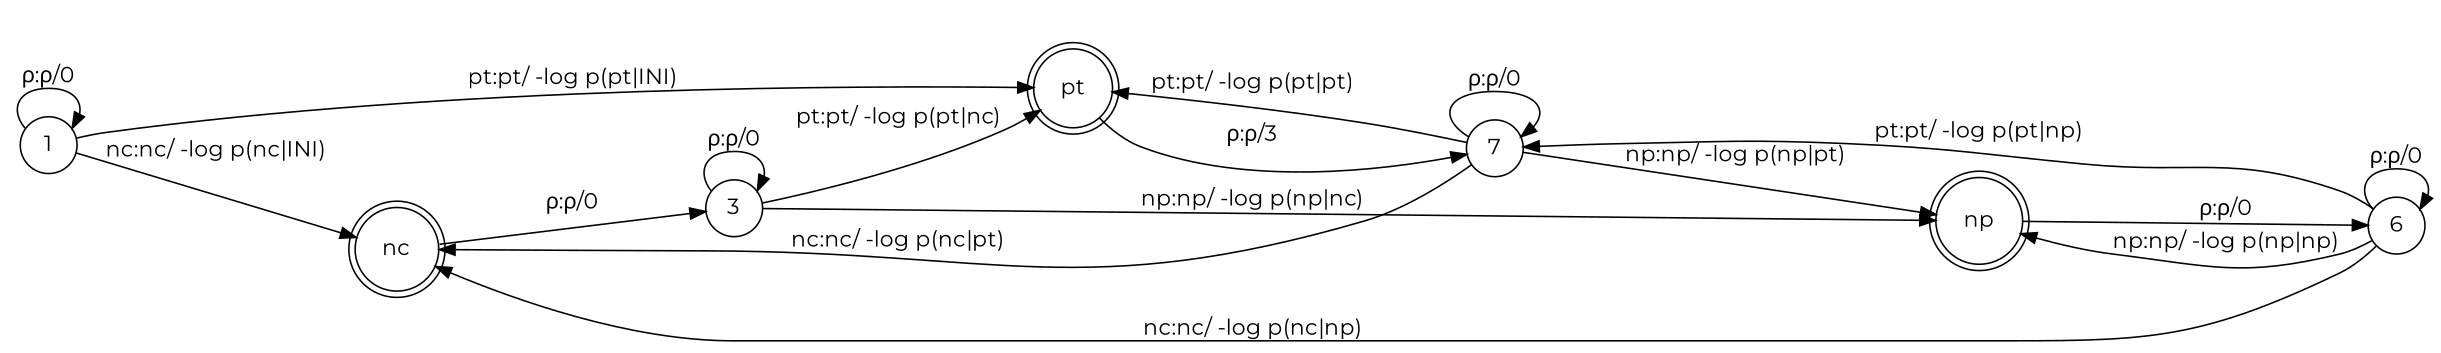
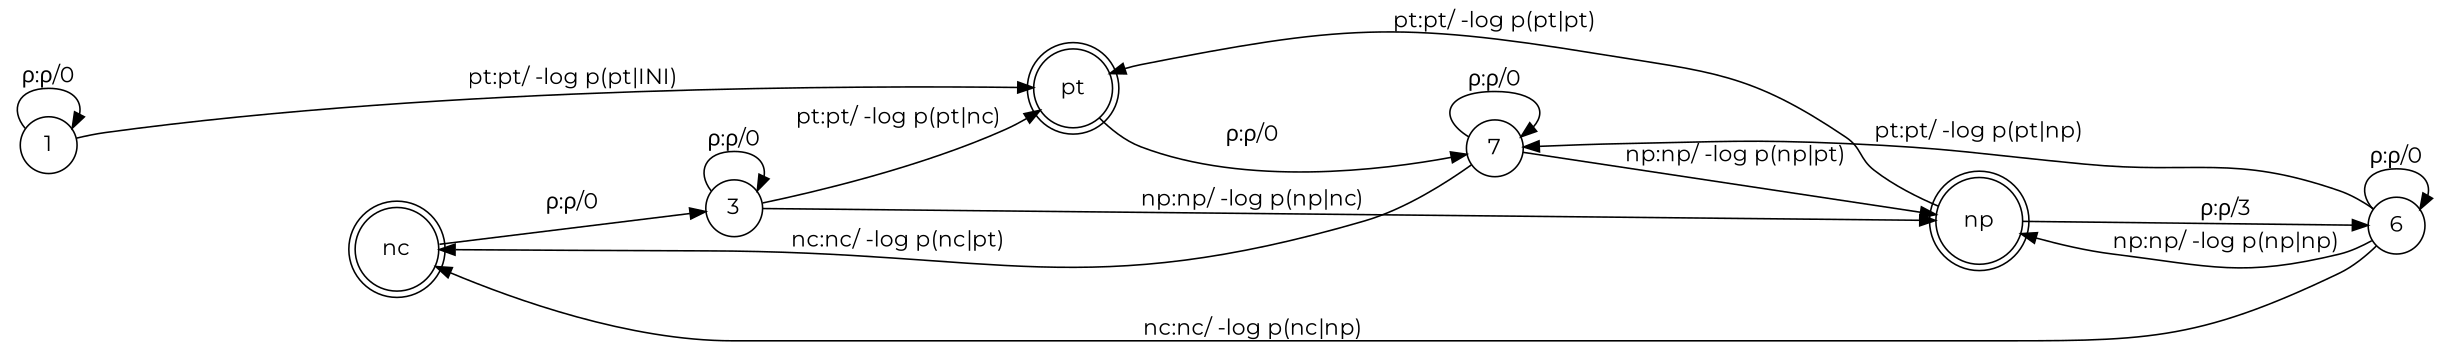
(1298, 113) -> (1551, 47)
(1253, 135) -> (1253, 135)
(209, 193) -> none
(2226, 209) -> (2226, 209)
